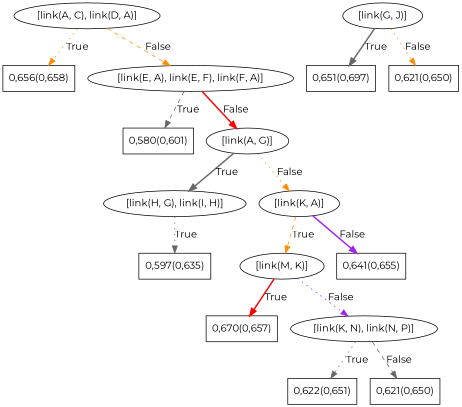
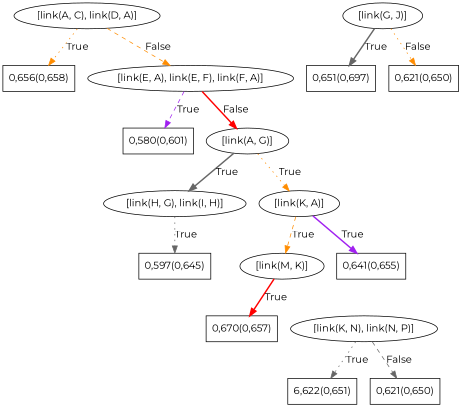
(176, 107) -> (176, 107)
(290, 172) -> (290, 172)
(353, 235) -> (353, 235)
(175, 266) -> (175, 266)
(320, 295) -> none
(322, 391) -> (322, 391)
